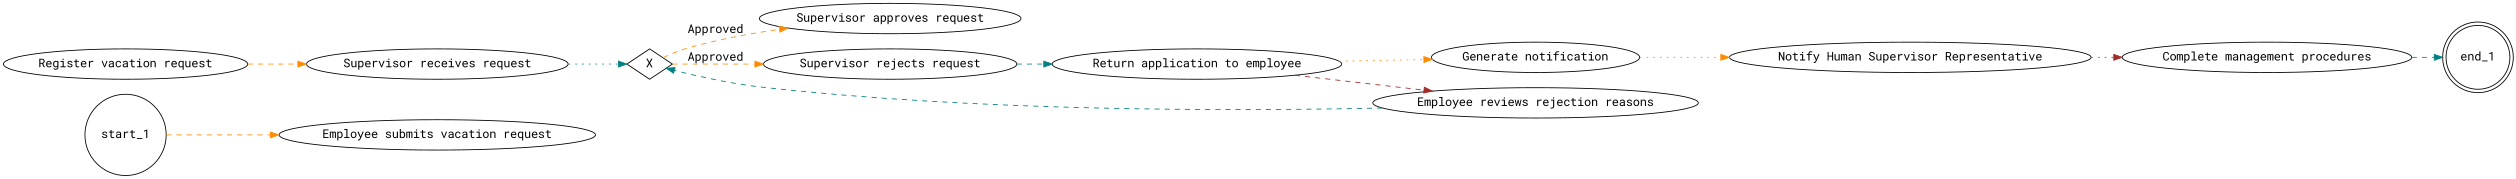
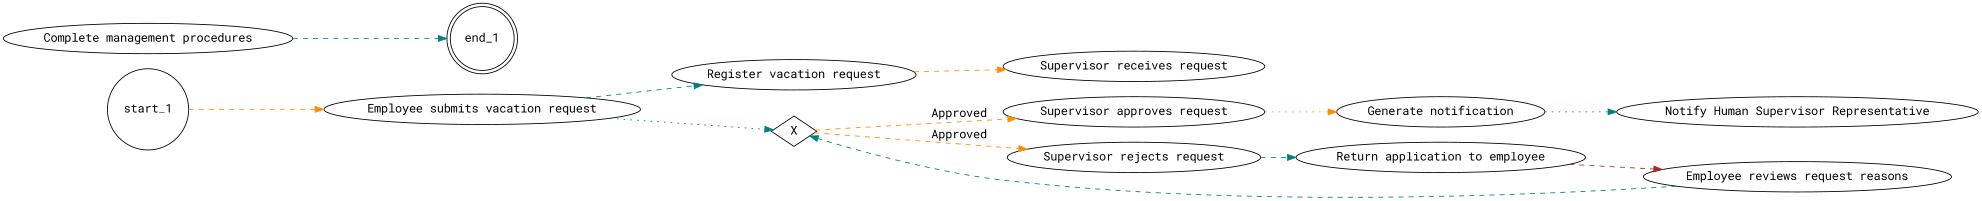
(1680, 57) -> (1576, 112)
(2102, 57) -> none
(1381, 60) -> (1296, 112)
(593, 64) -> (687, 124)
none -> (640, 92)
(1536, 103) -> (1797, 177)
